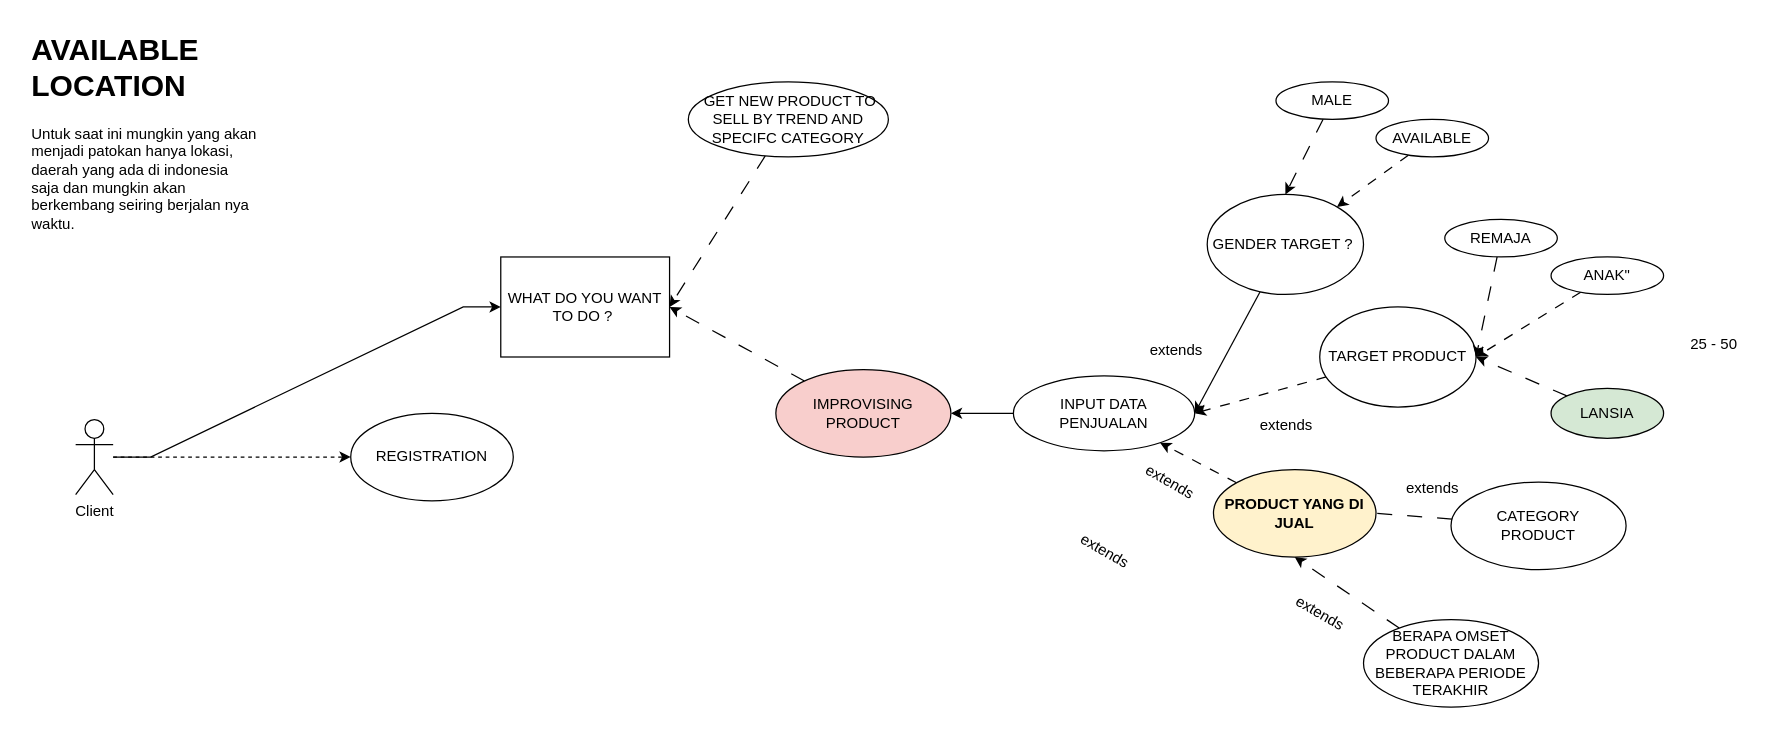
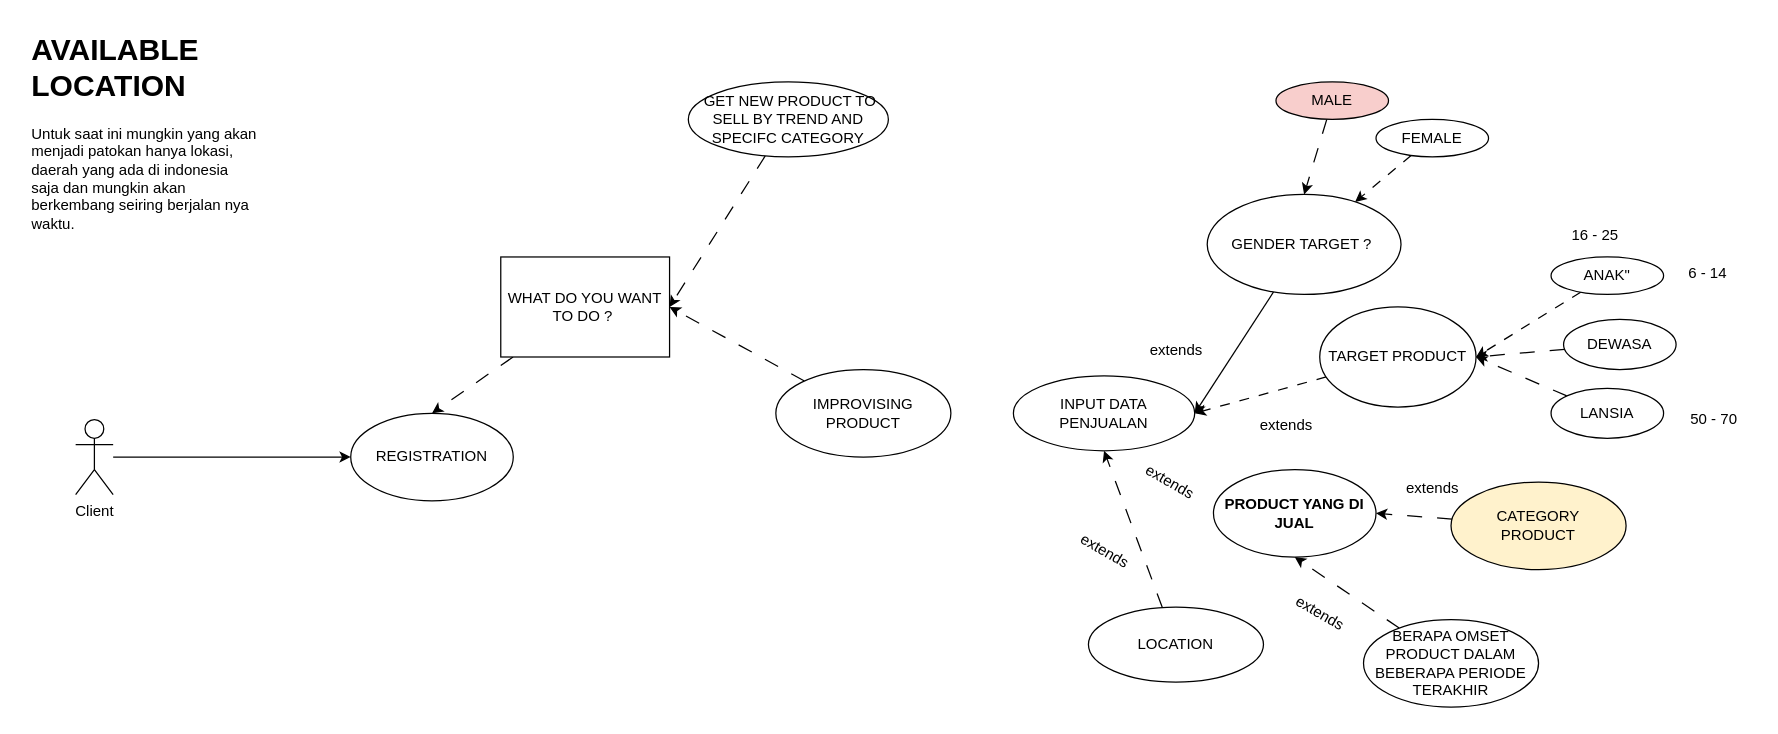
(1332, 101) -> (1332, 101)
(1432, 138) -> (1432, 138)
none -> (1594, 236)
(1501, 238) -> none
(1285, 244) -> (1304, 244)
none -> (1707, 273)
(1489, 293) -> none
none -> (1619, 344)
(1713, 344) -> none
none -> (1527, 352)
(322, 375) -> none
none -> (482, 378)
(863, 413) -> (863, 413)
(986, 413) -> none
(1607, 413) -> (1607, 413)
none -> (1713, 419)
(245, 457) -> (245, 457)
(1201, 464) -> none
(1294, 513) -> (1294, 513)
(1382, 514) -> (1386, 514)
(1538, 526) -> (1538, 526)
none -> (1149, 572)
none -> (1176, 644)
